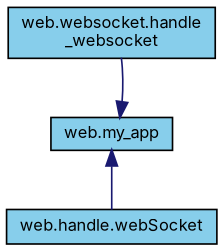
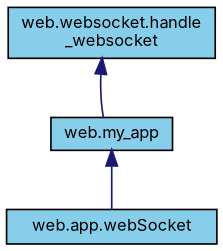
(123, 80) -> (101, 96)
(112, 227) -> (112, 227)
